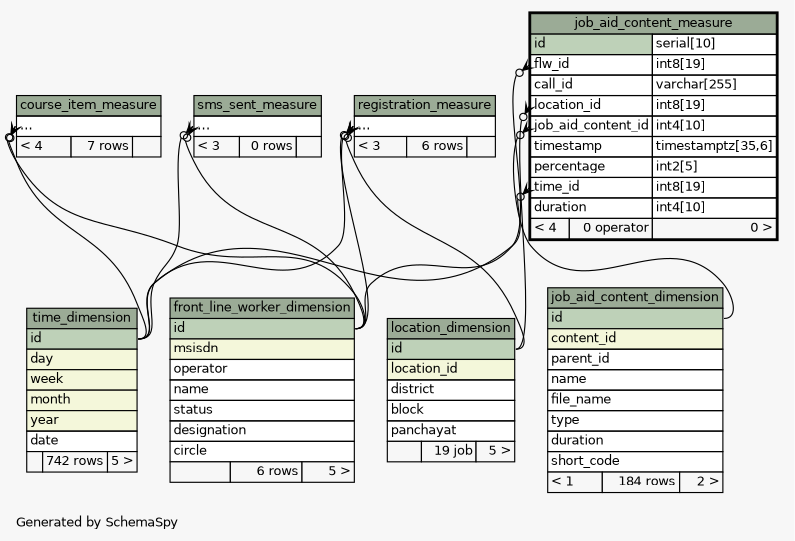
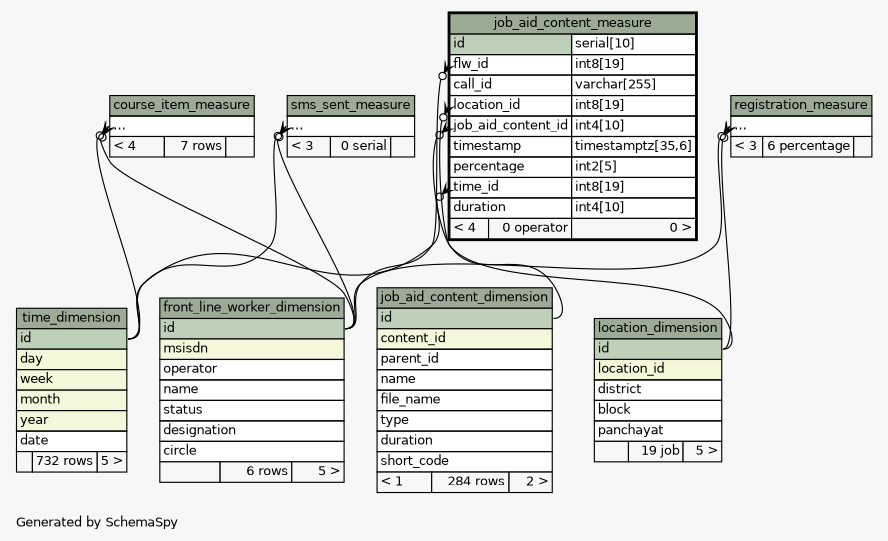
(272, 146) -> (364, 146)
(442, 146) -> (809, 146)
(268, 269) -> none
(75, 461) -> (65, 461)
(647, 482) -> (477, 482)
